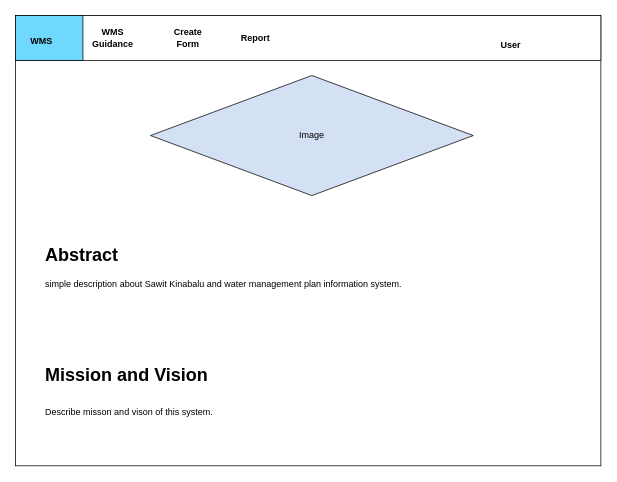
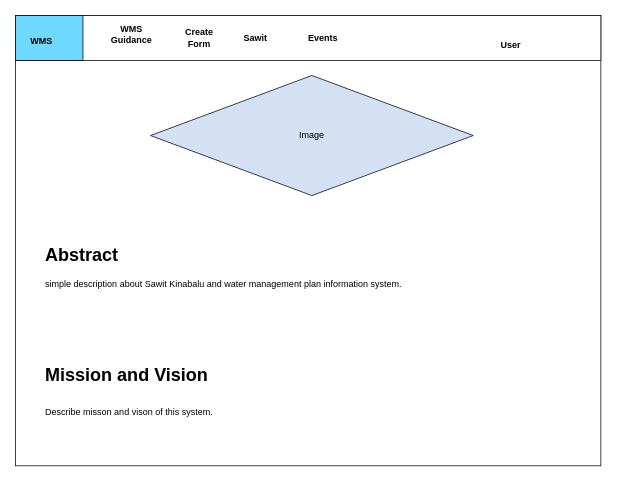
(113, 38) -> (132, 34)
(188, 38) -> (199, 38)
(255, 38) -> (255, 38)
none -> (323, 38)
